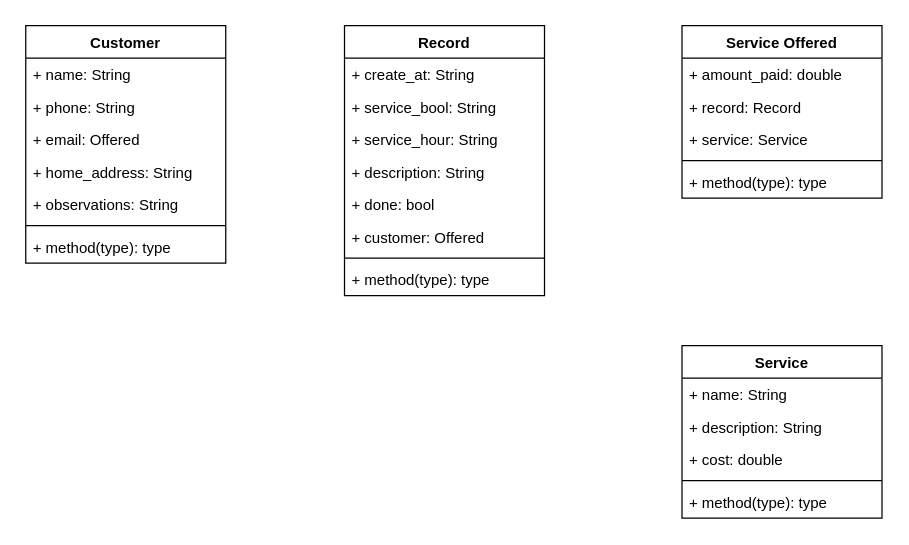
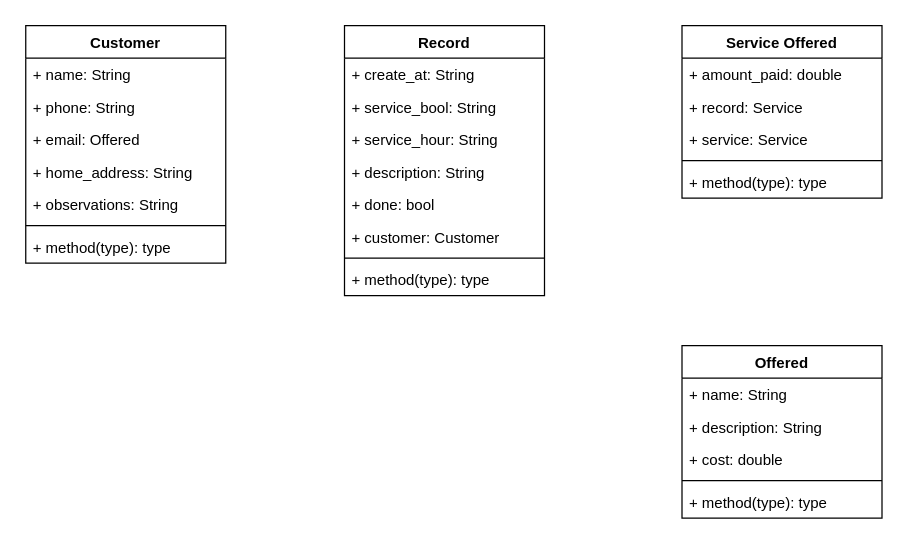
(750, 108) -> (752, 108)
(425, 238) -> (429, 238)
(781, 363) -> (781, 363)
